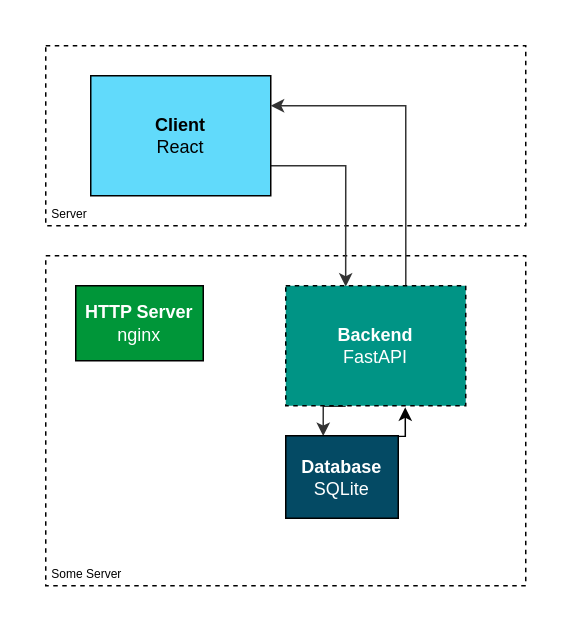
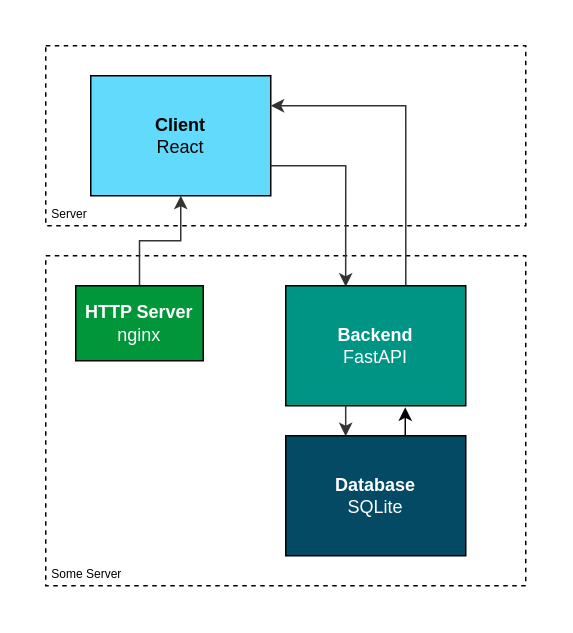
none -> (155, 241)
(376, 346) -> (376, 346)
(342, 477) -> (376, 496)
